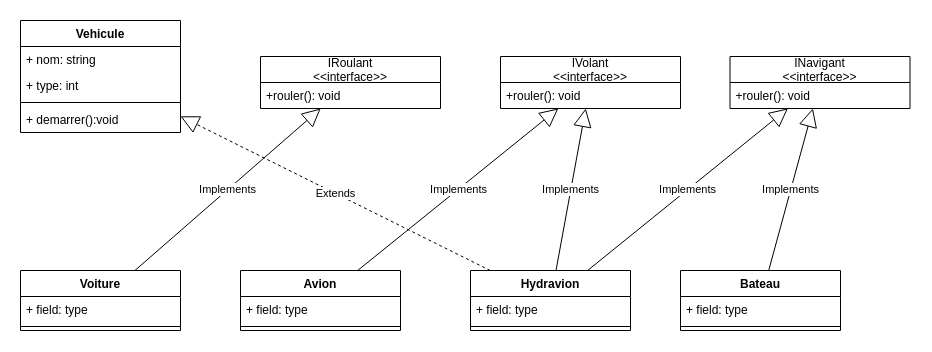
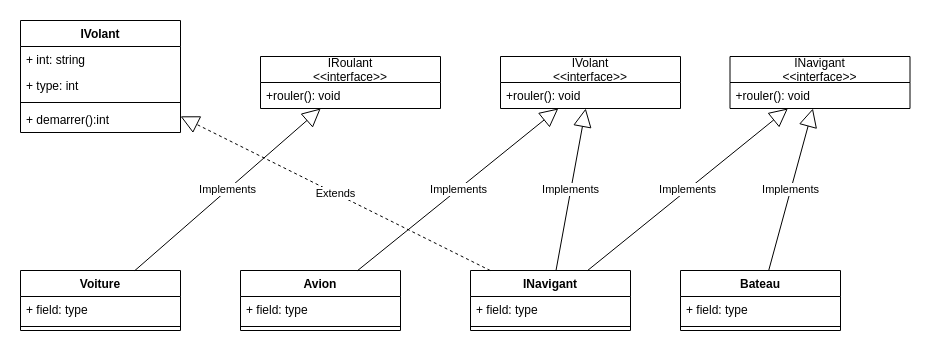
(100, 34) -> (100, 34)
(63, 60) -> (62, 60)
(78, 120) -> (75, 120)
(550, 284) -> (550, 284)
